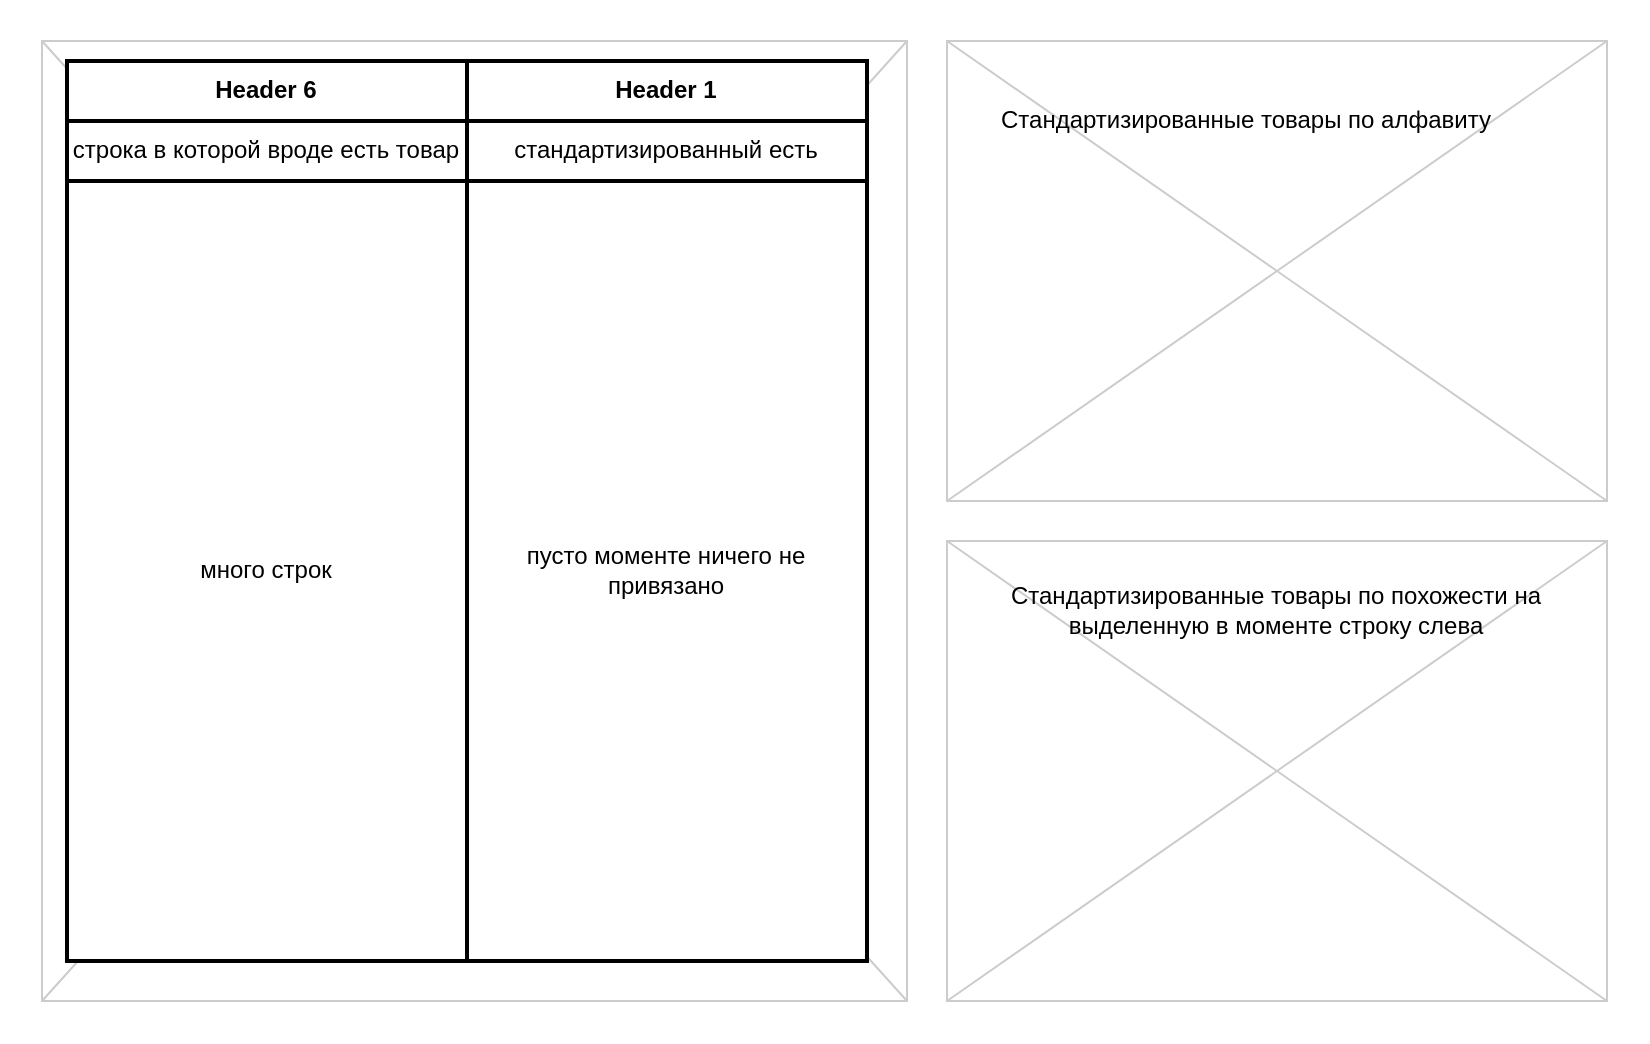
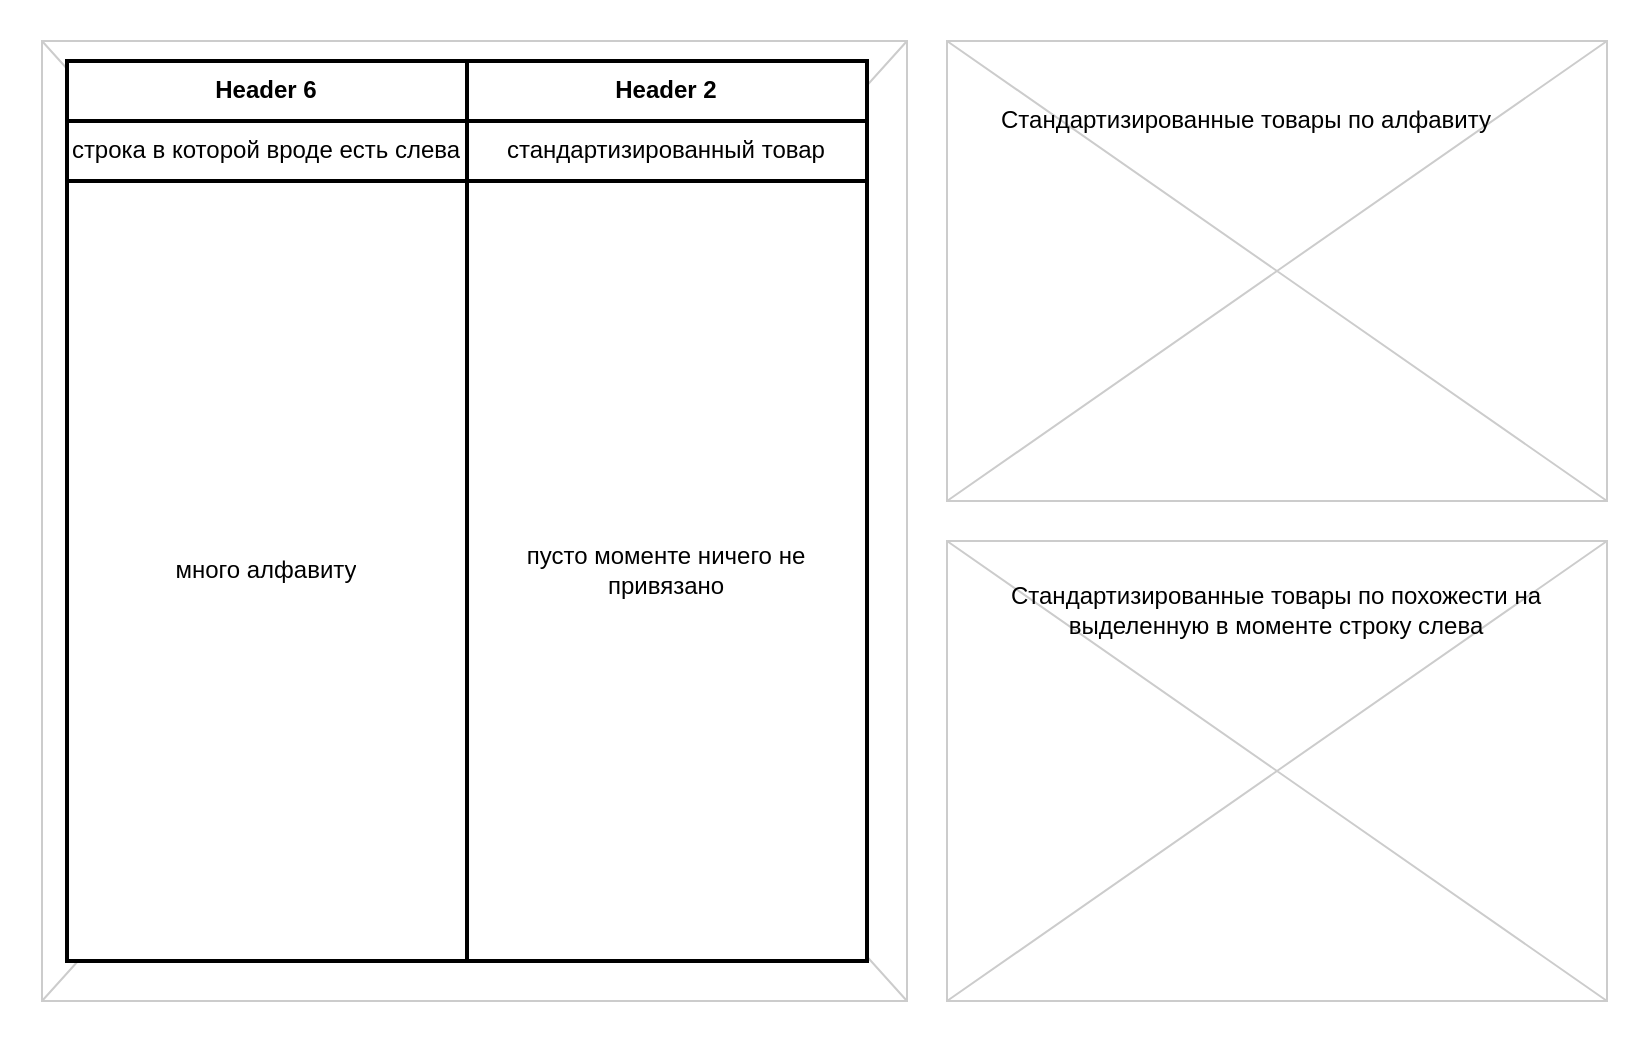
(667, 91) -> (667, 91)
(267, 151) -> (267, 151)
(667, 151) -> (667, 151)
(267, 571) -> (267, 571)
